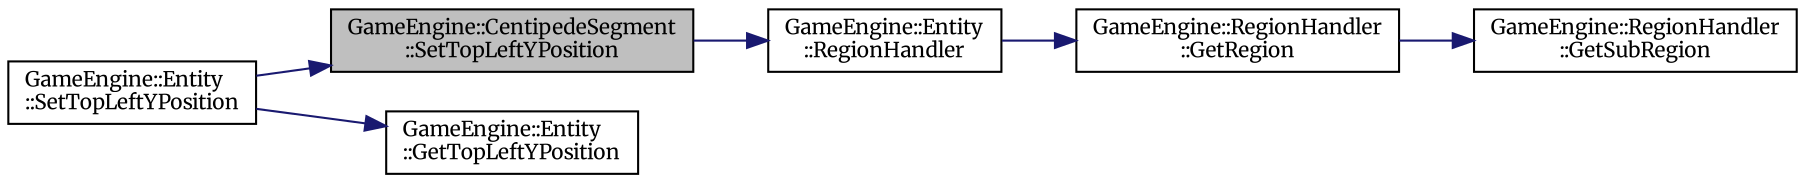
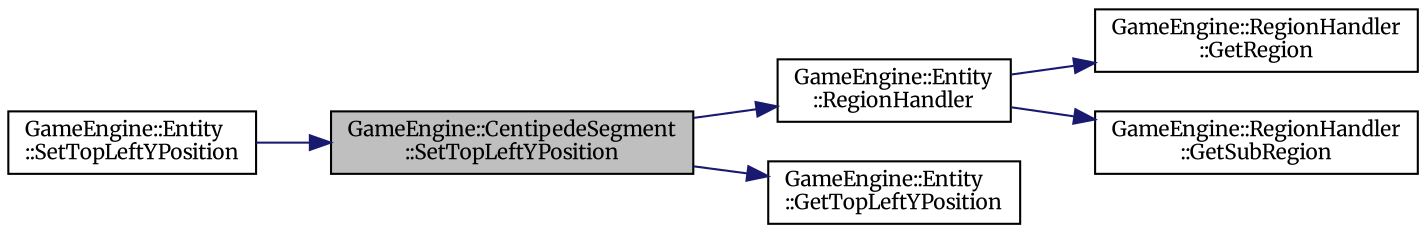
(1426, 41) -> (1043, 112)
(311, 116) -> (720, 170)
